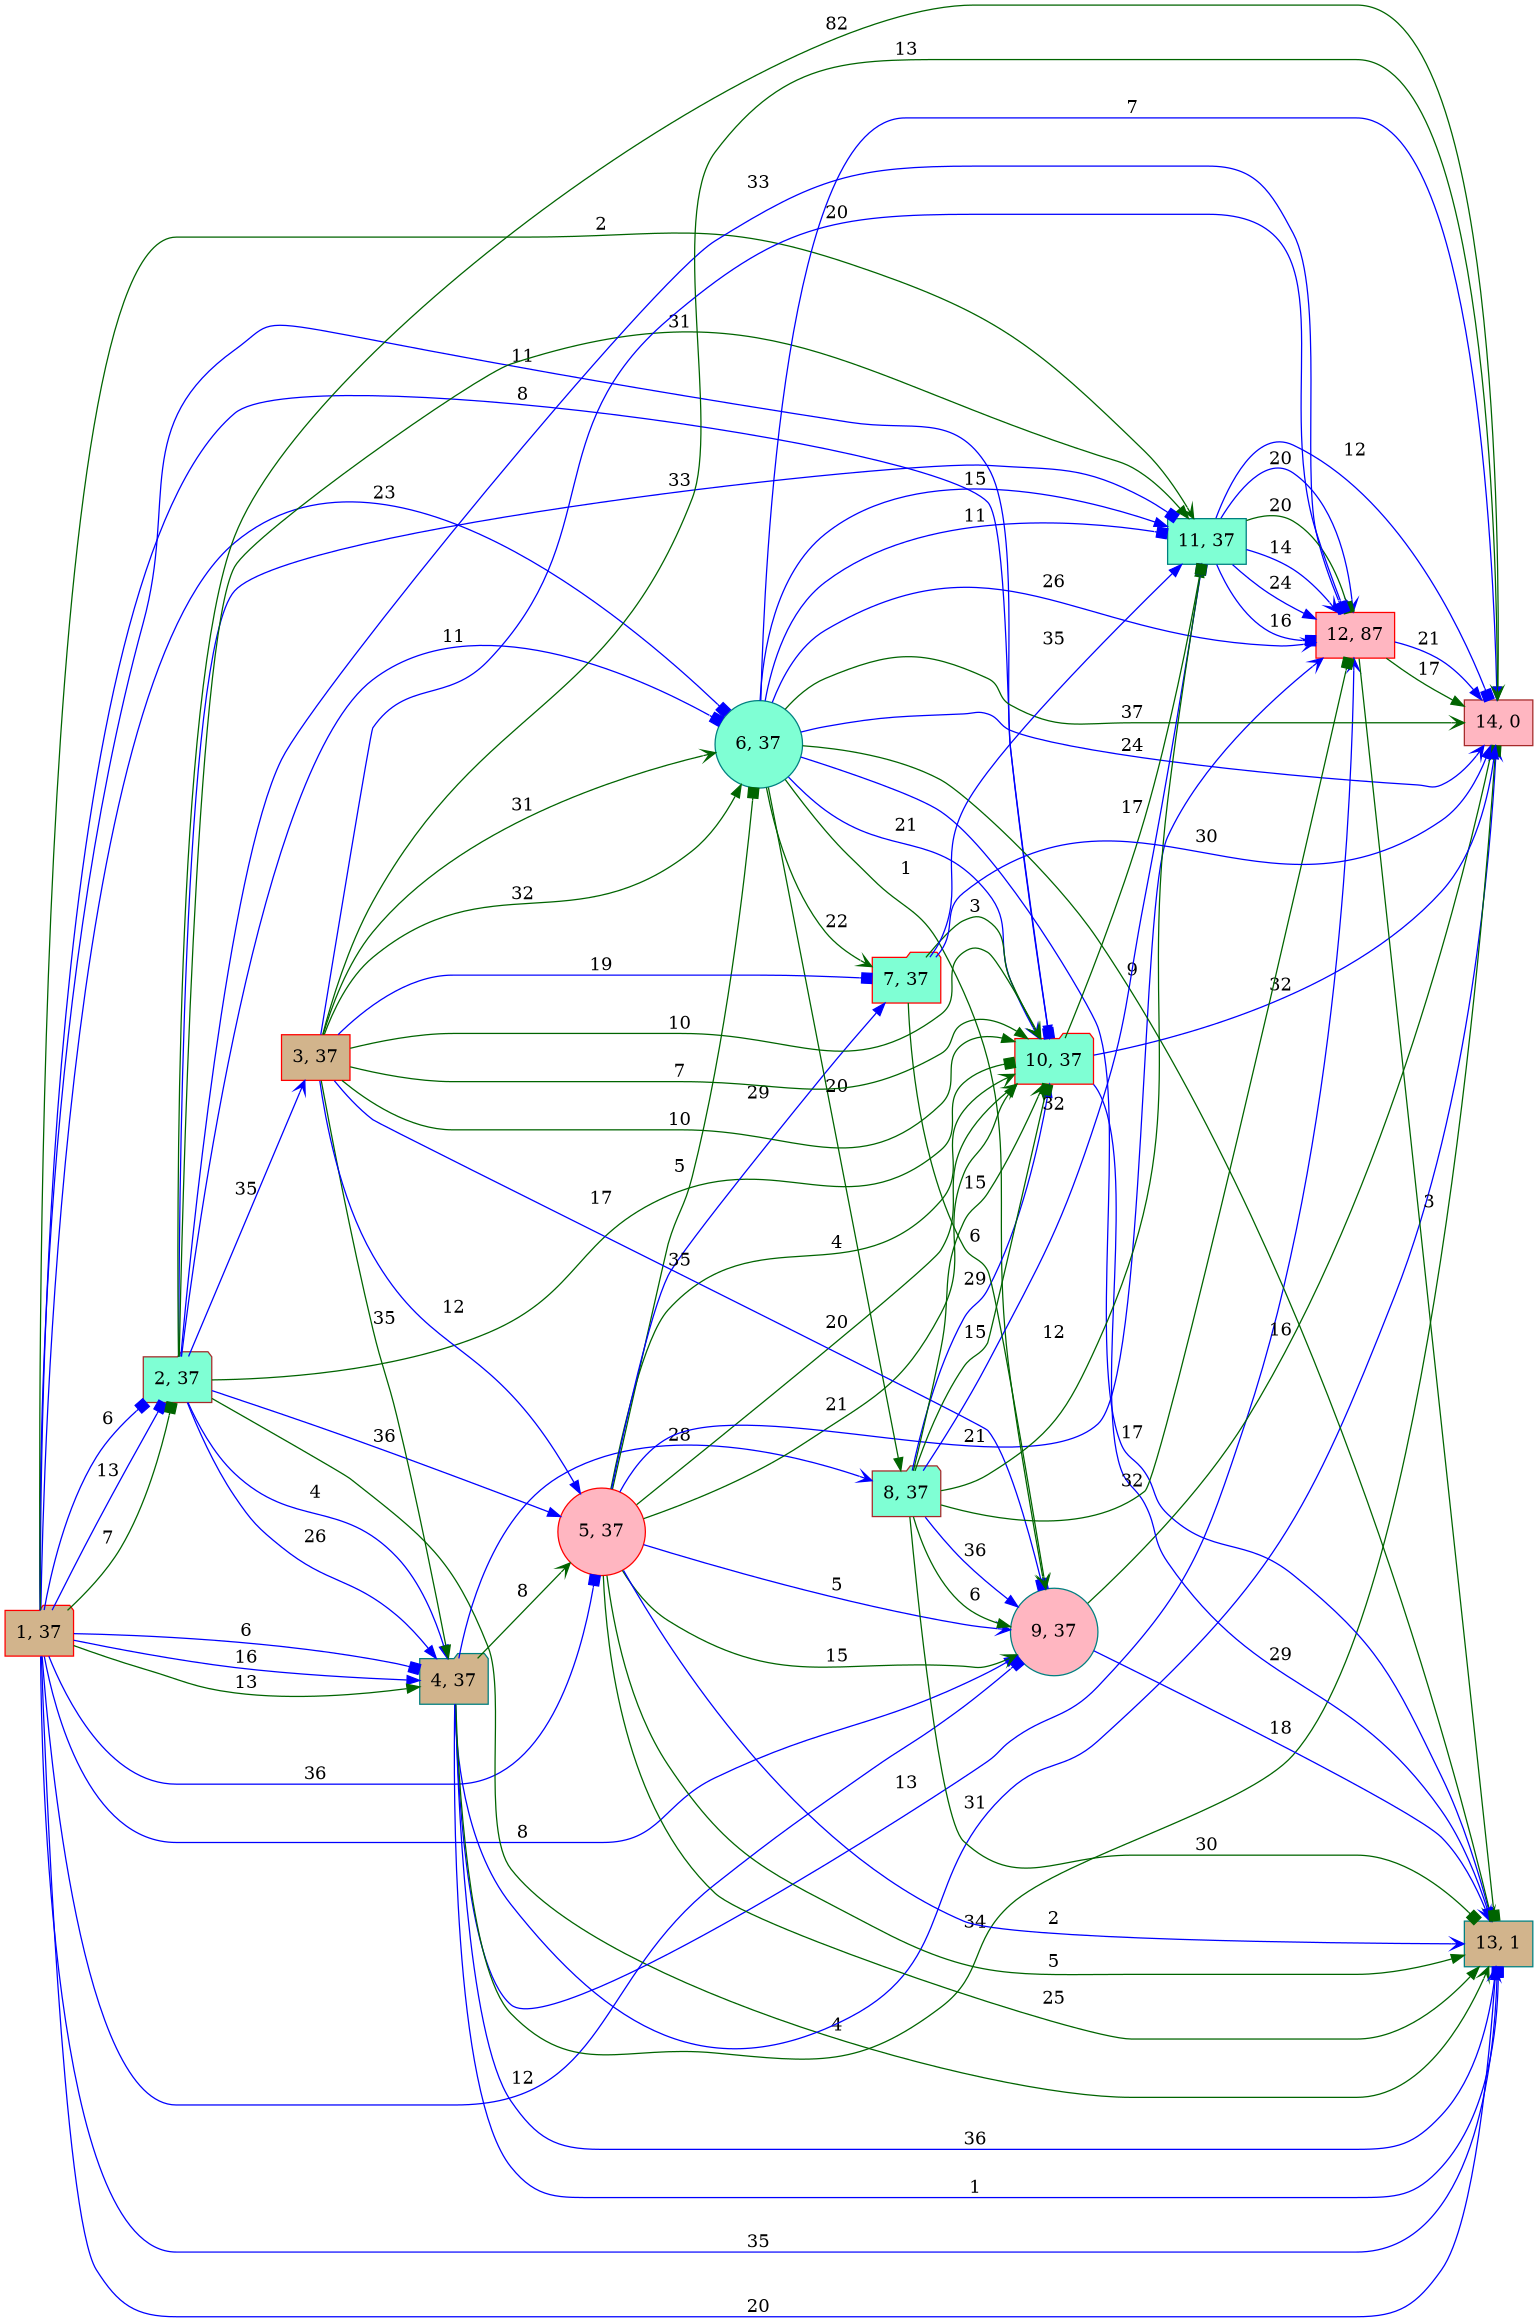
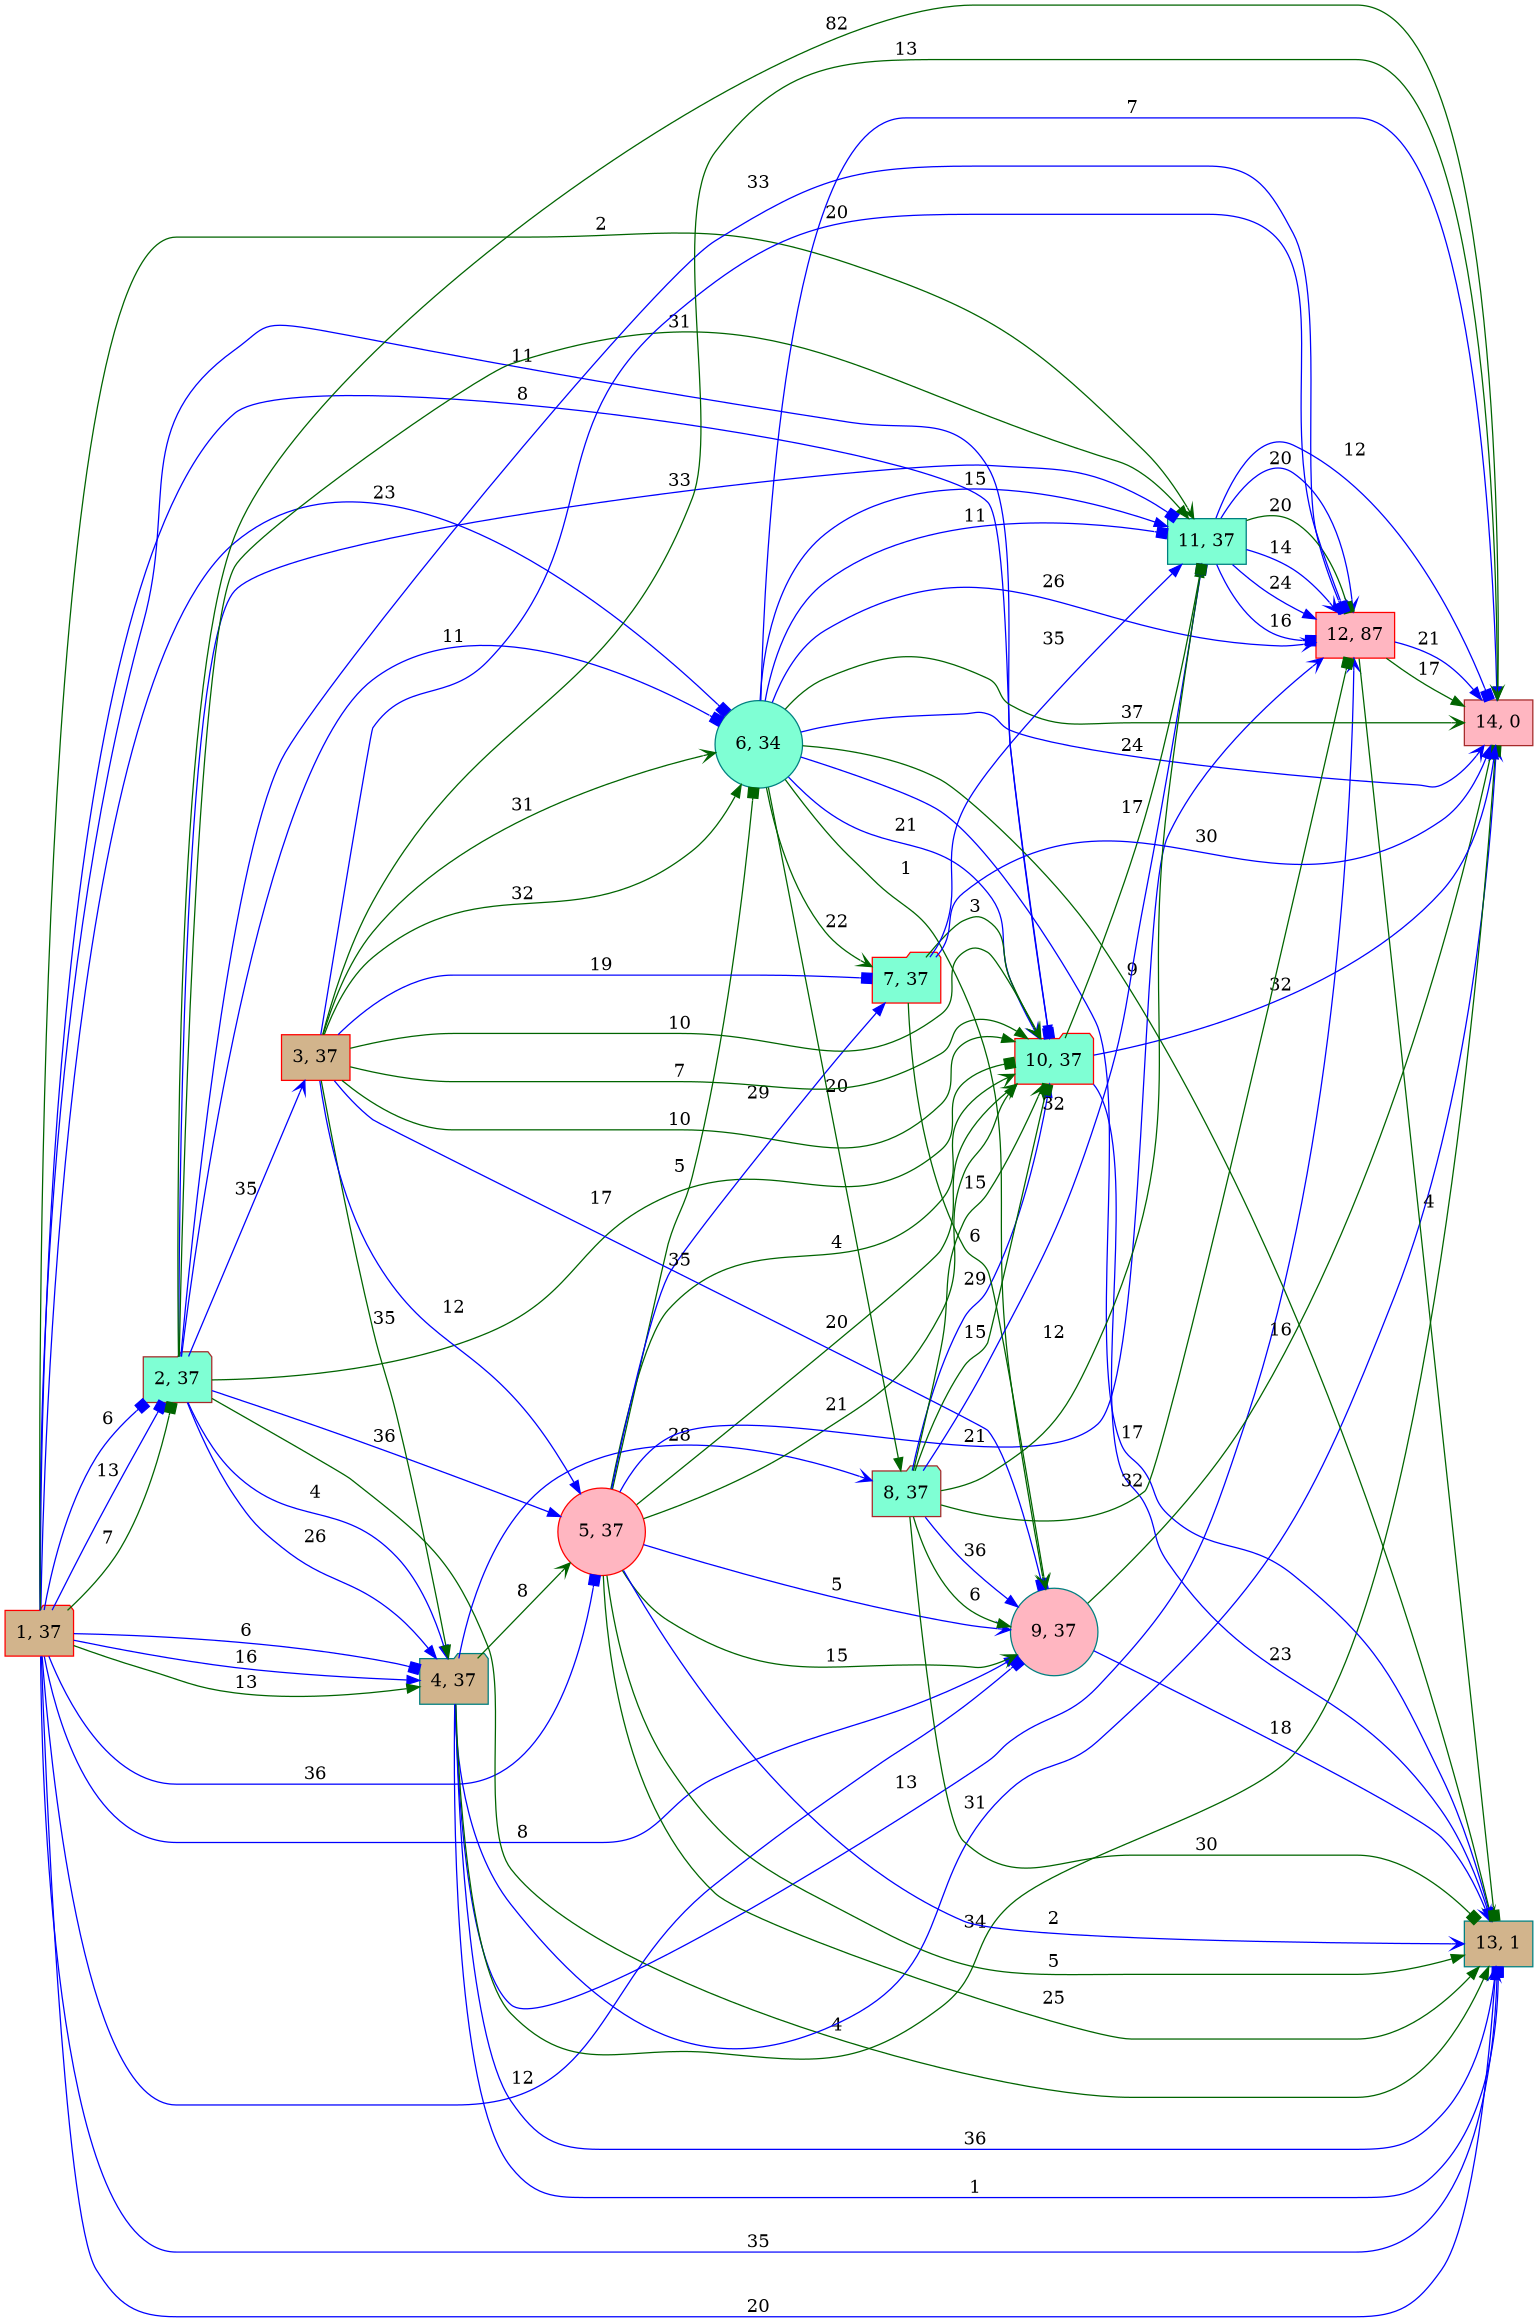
(759, 744) -> (759, 744)
(1429, 1203) -> (1429, 1203)
(1281, 1655) -> (1281, 1655)
(711, 1993) -> (711, 1993)
